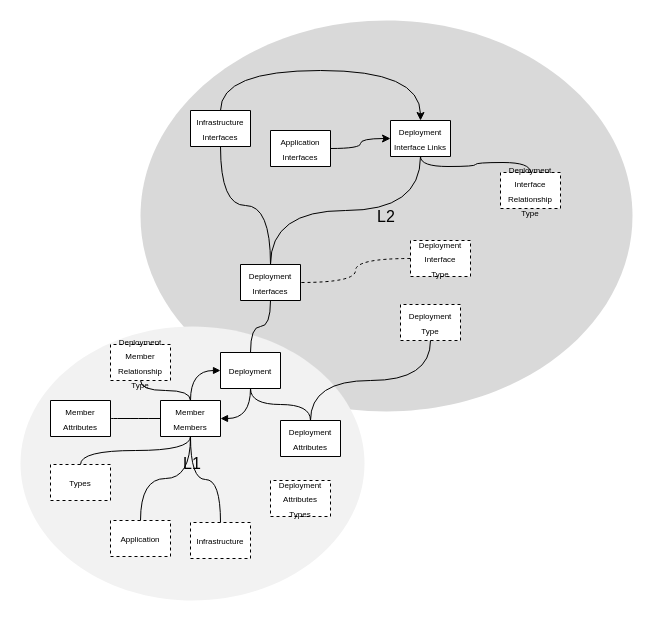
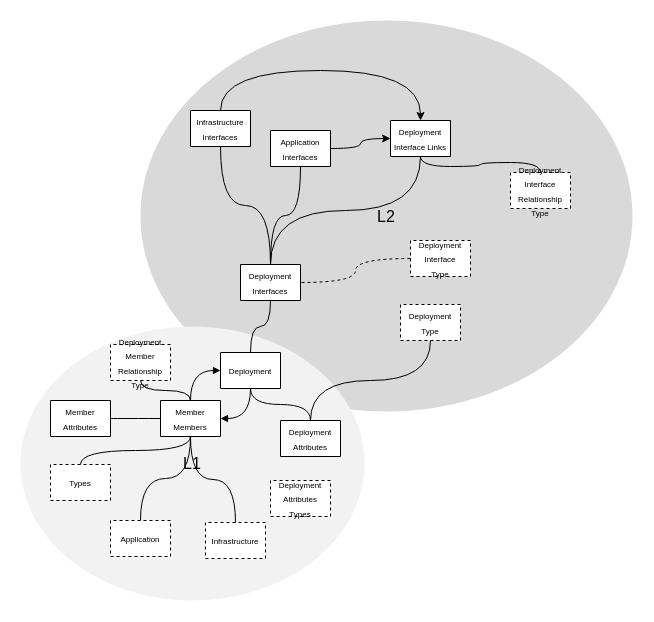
(531, 191) -> (541, 191)
none -> (294, 209)
(221, 541) -> (236, 541)
